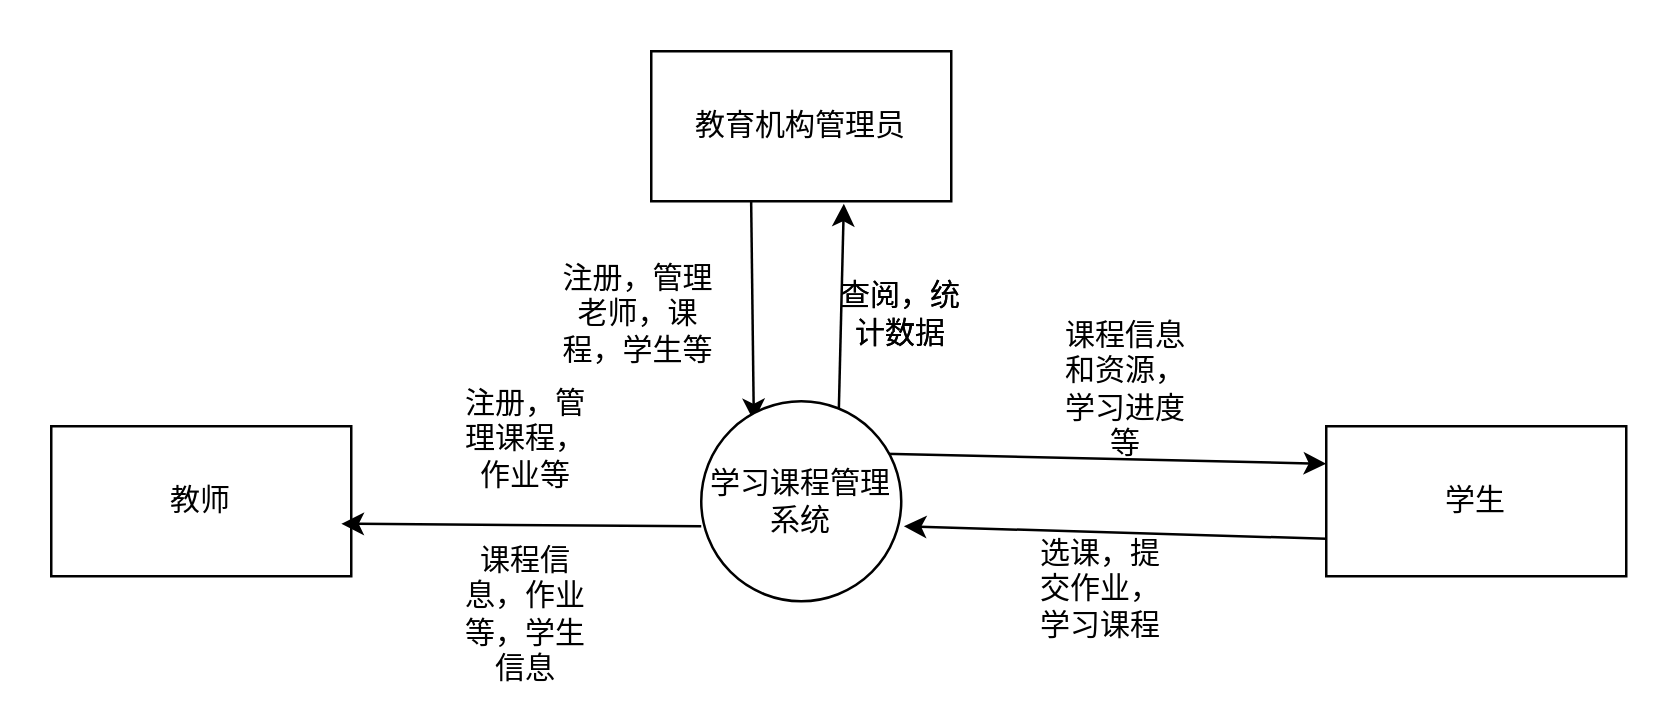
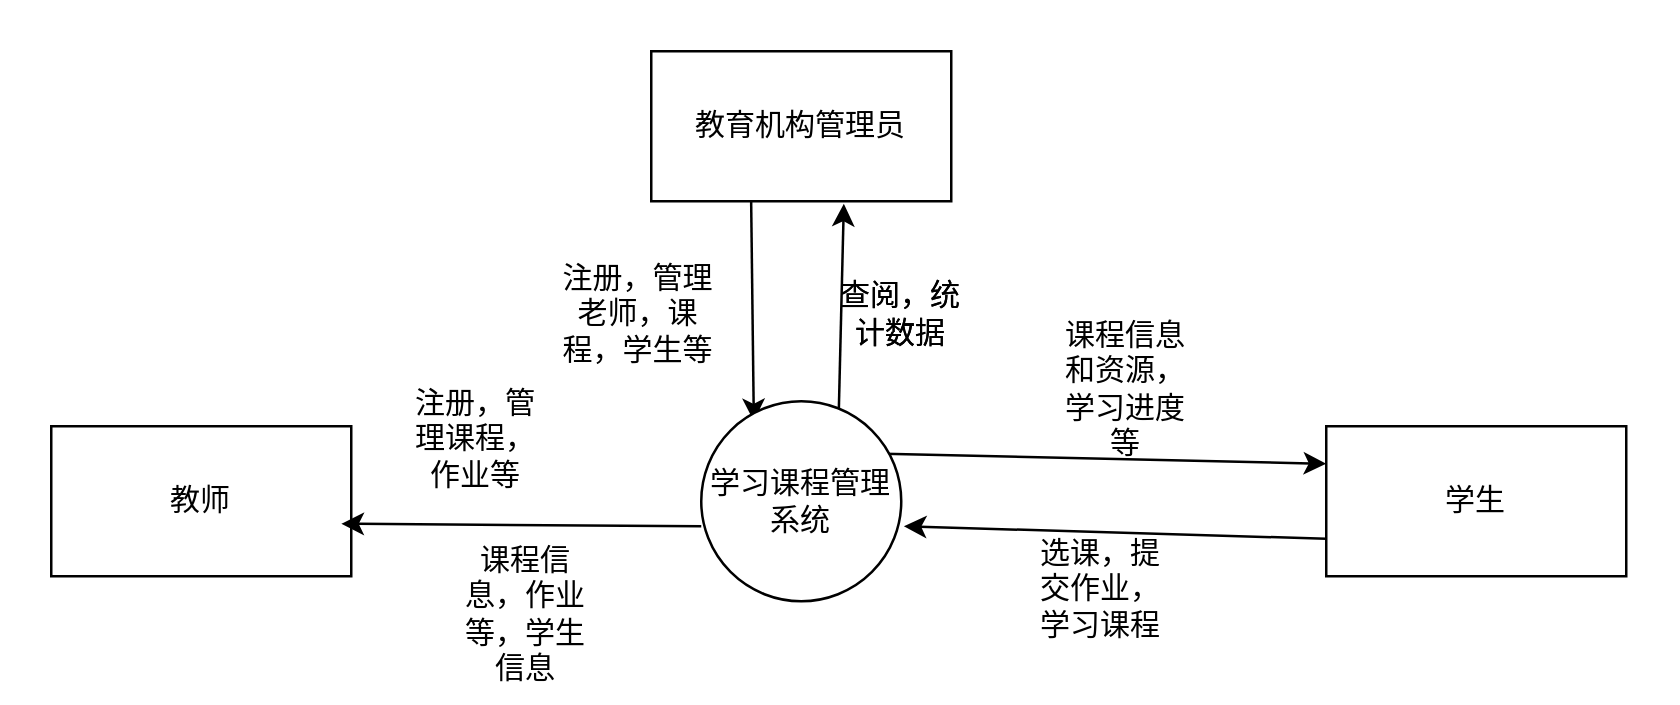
(526, 439) -> (476, 439)
